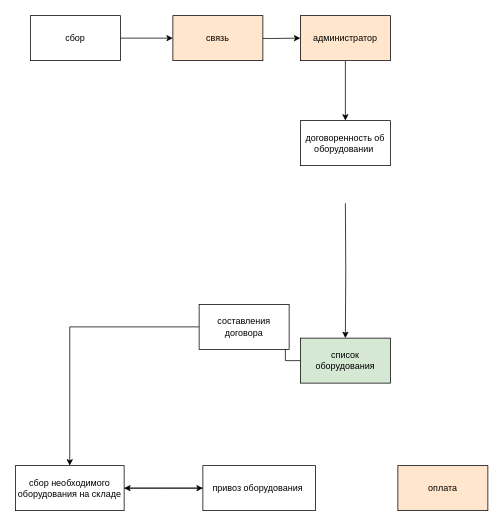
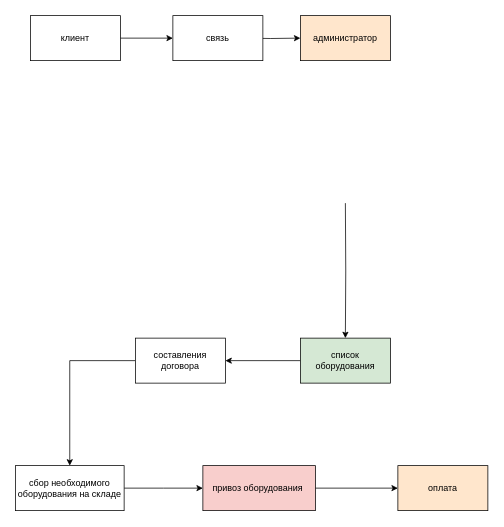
(75, 38) -> (75, 38)
(218, 38) -> (218, 38)
(345, 87) -> none
(345, 143) -> none
(244, 327) -> (180, 360)
(201, 488) -> (391, 488)
(259, 488) -> (259, 488)
